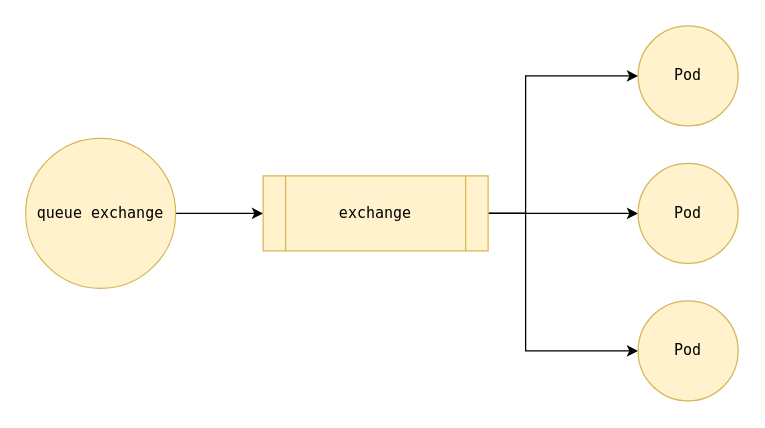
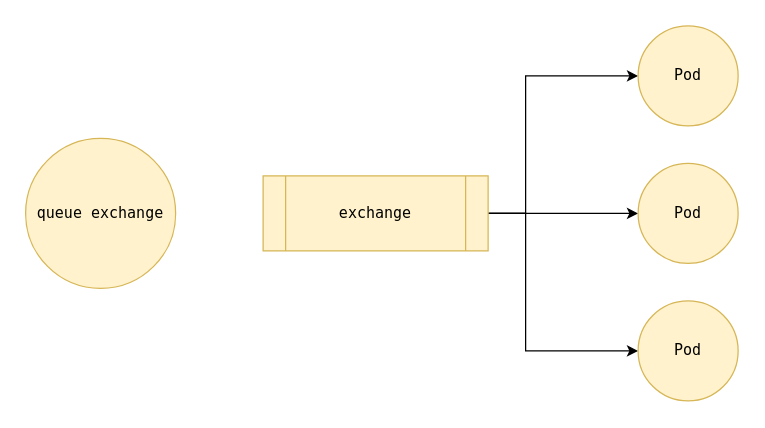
(215, 213) -> none
